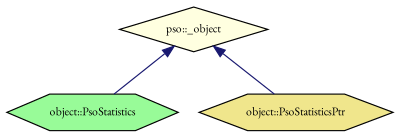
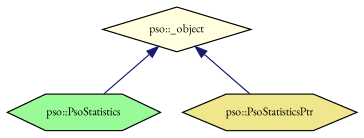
(93, 112) -> (84, 112)
(296, 112) -> (270, 112)
